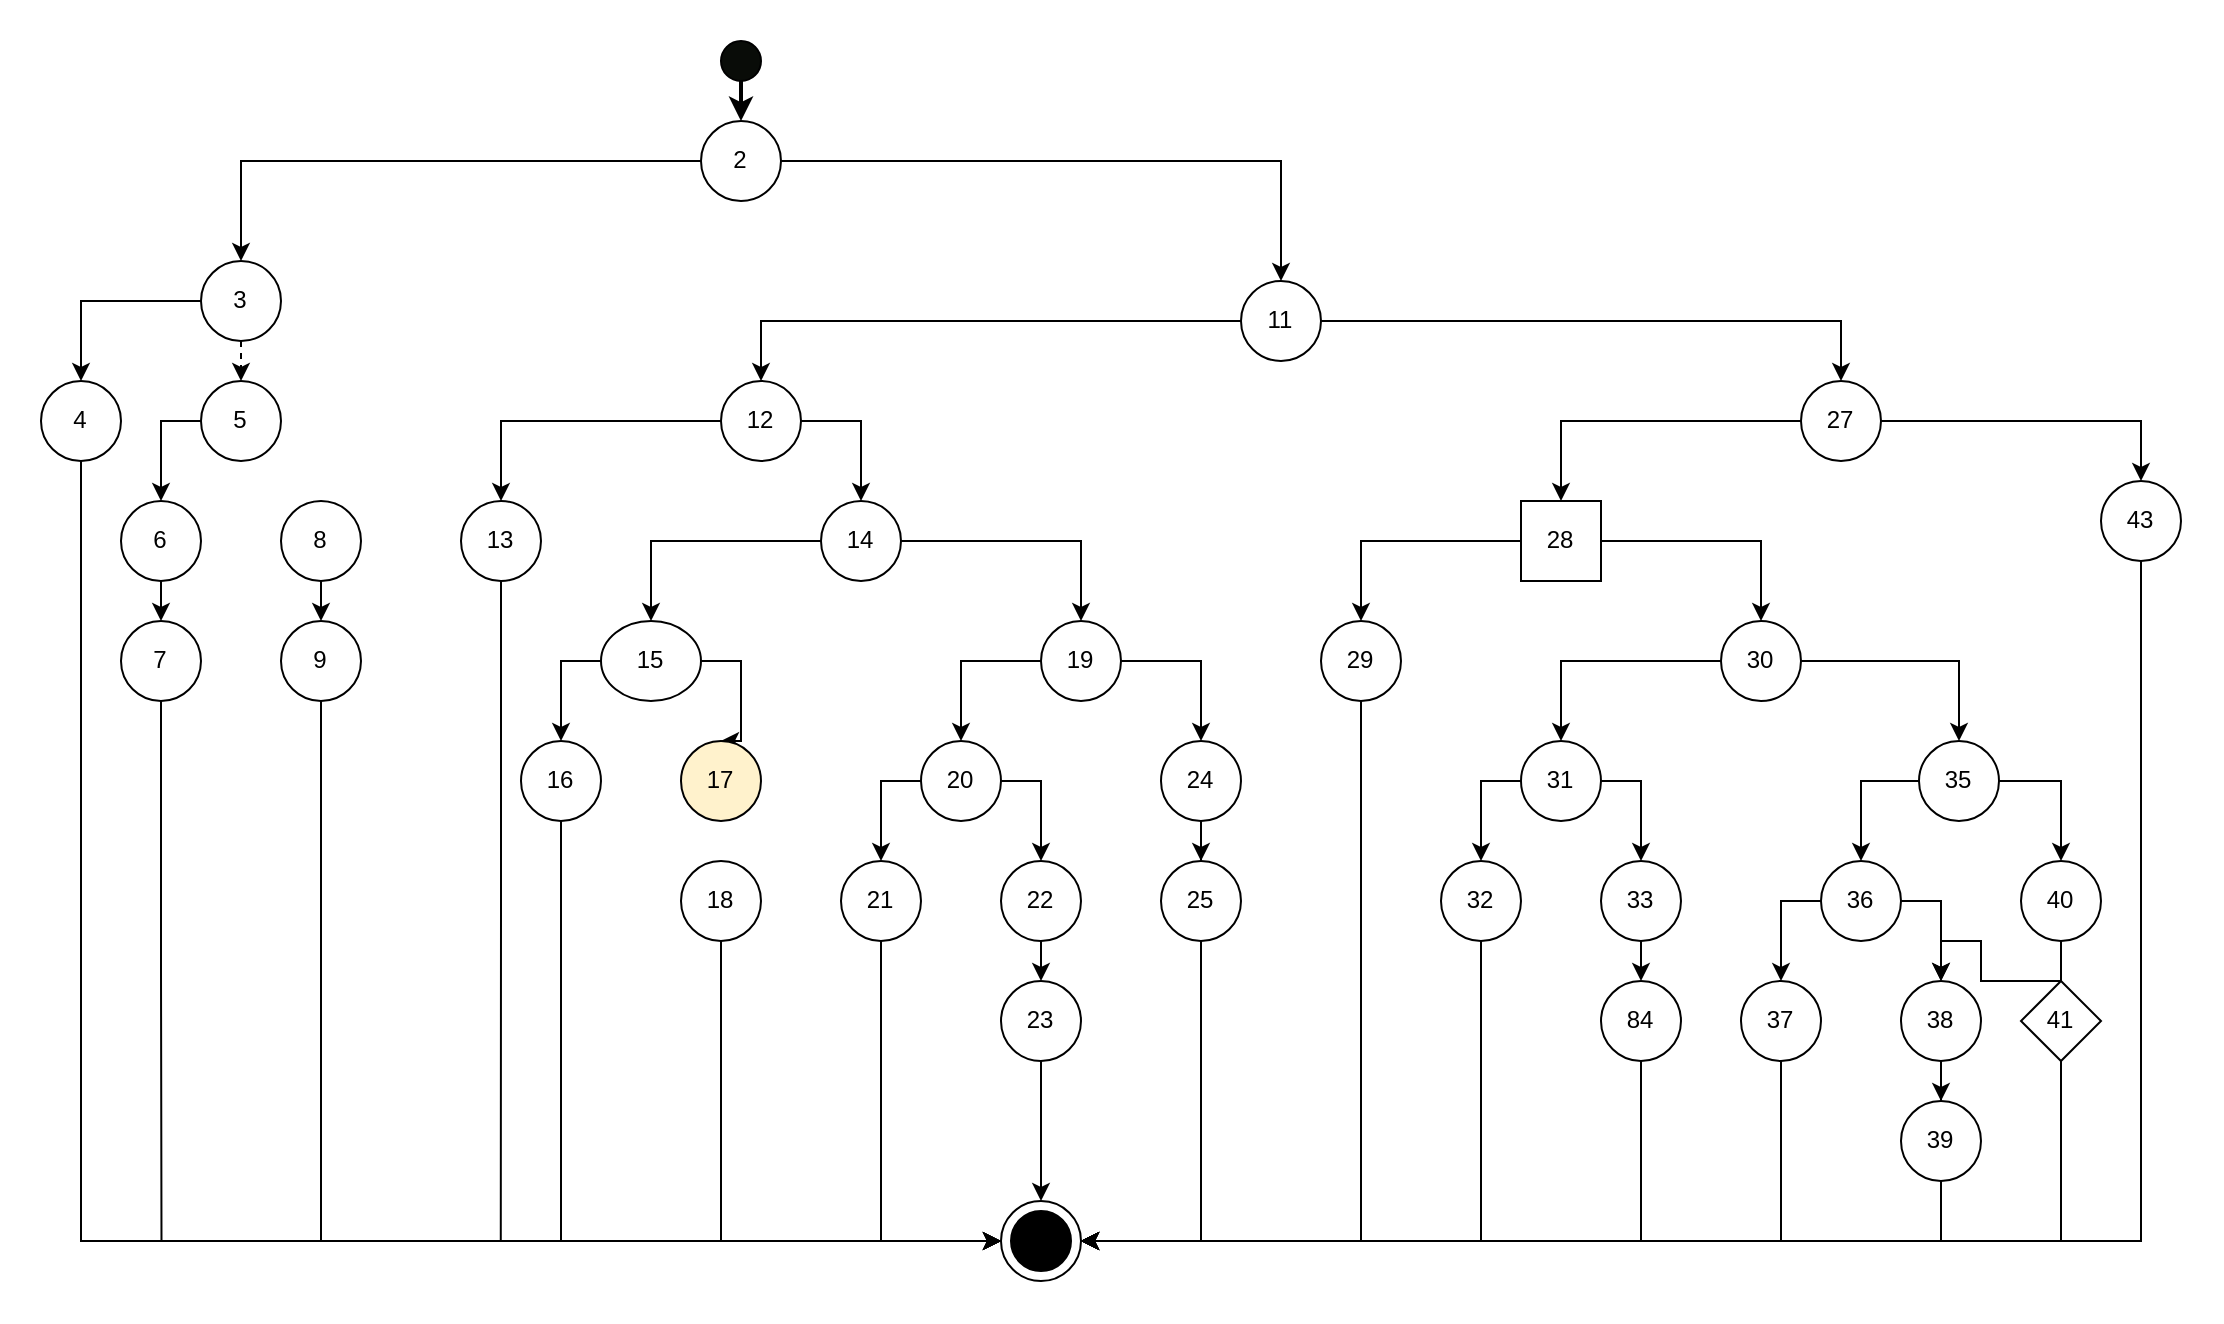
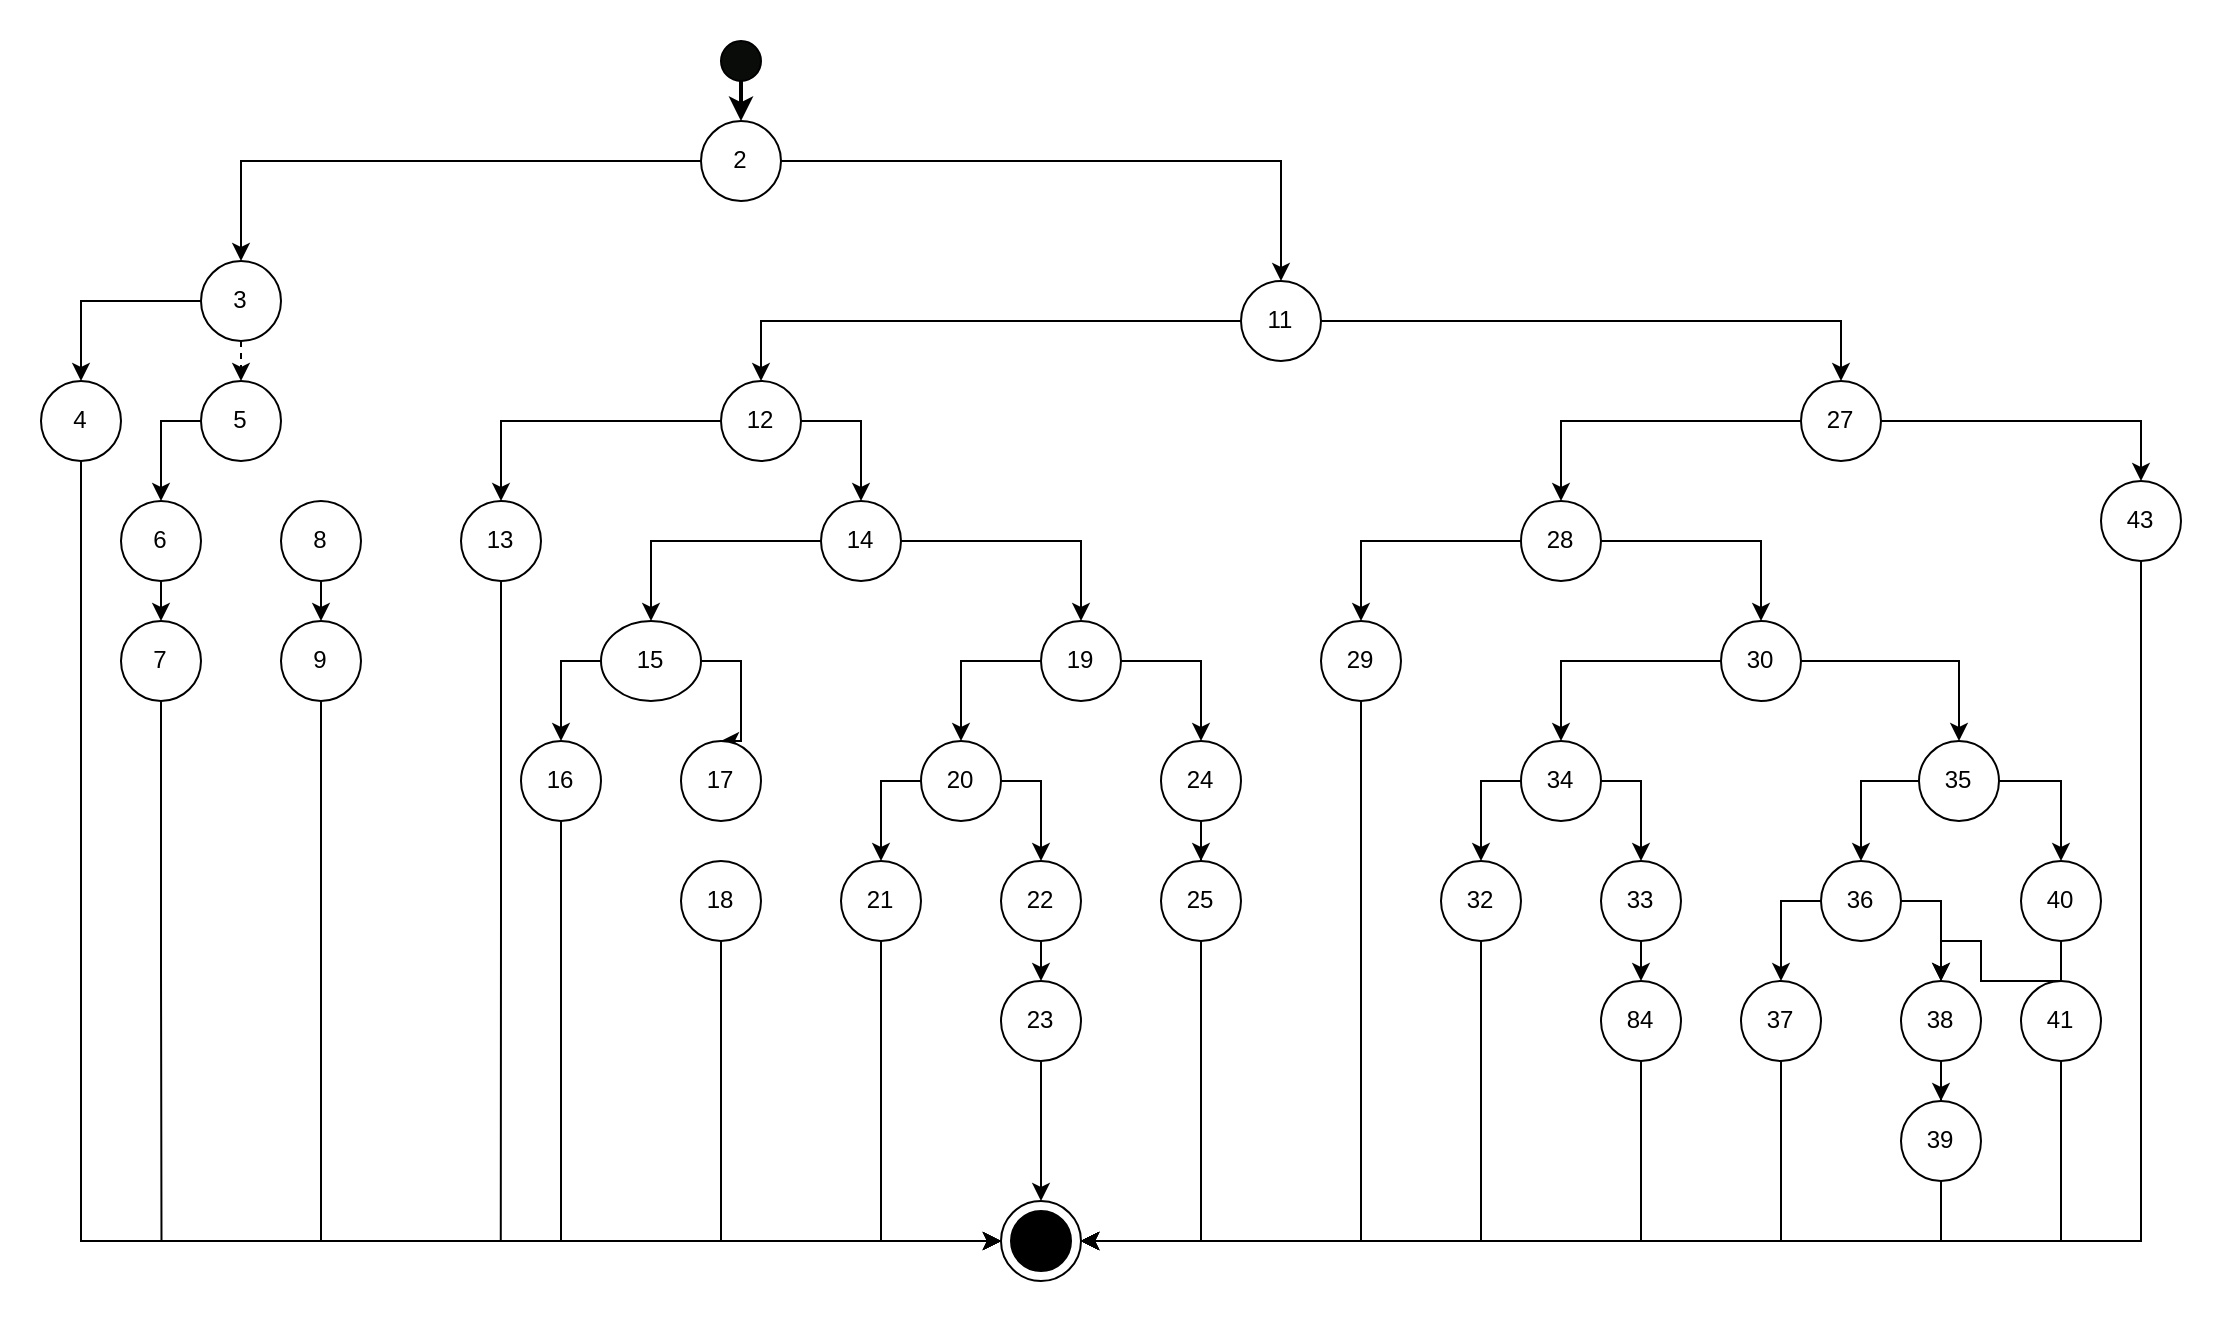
(1561, 541) -> (1561, 541)
(721, 781) -> (721, 781)
(1561, 781) -> (1561, 781)
(2061, 1021) -> (2061, 1021)
